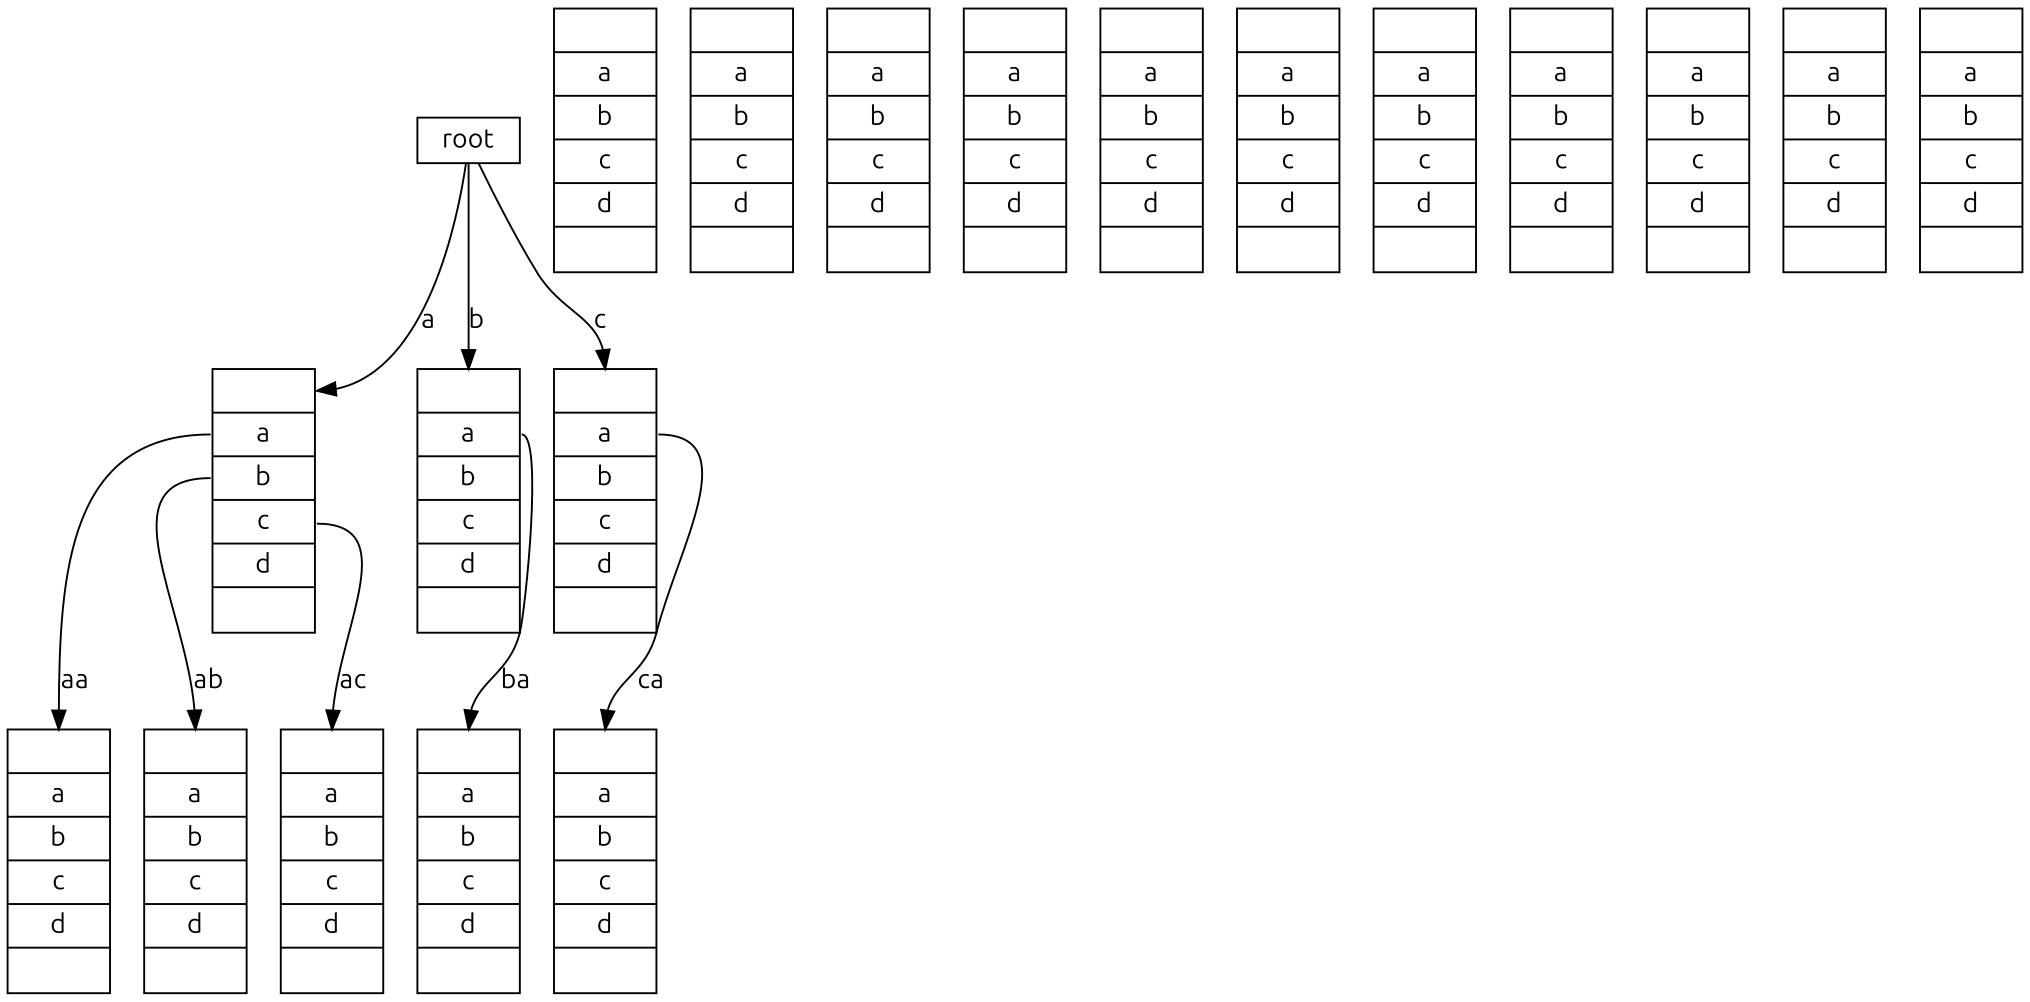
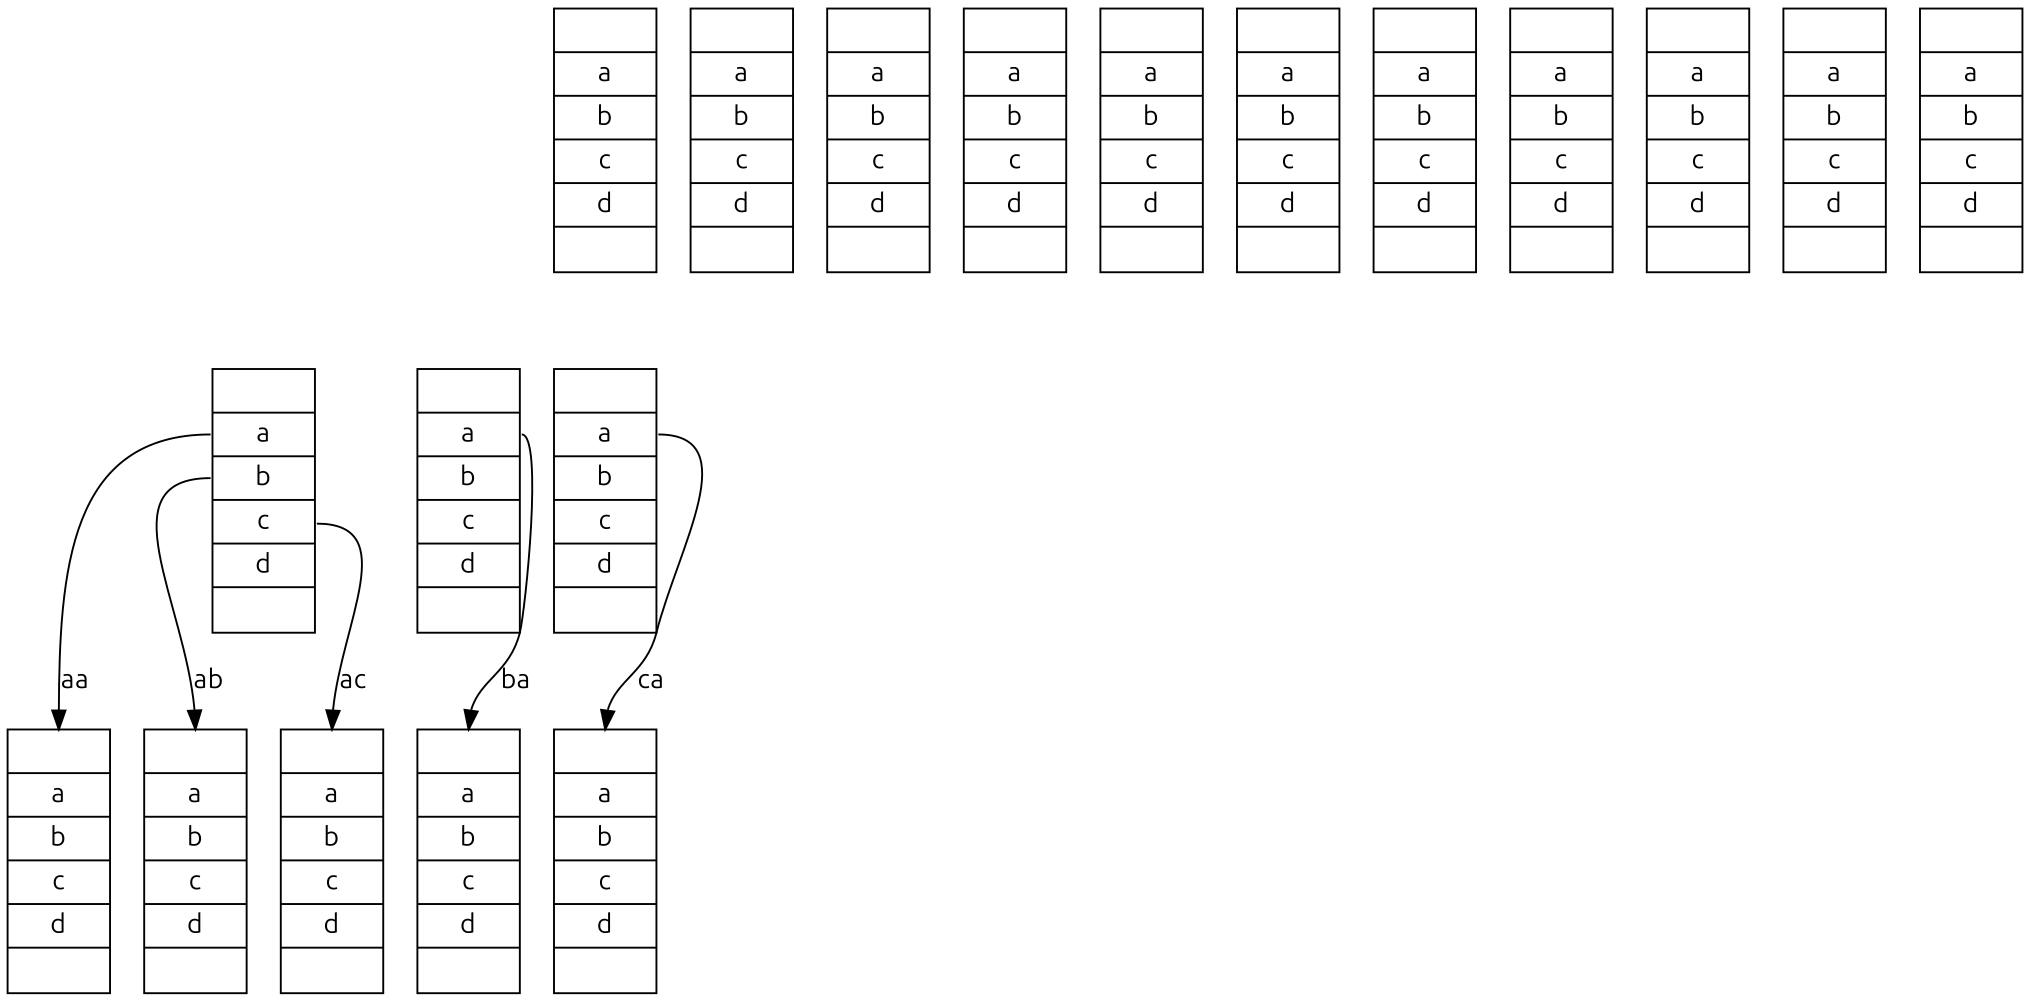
(469, 140) -> none
